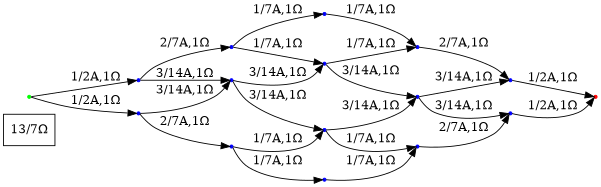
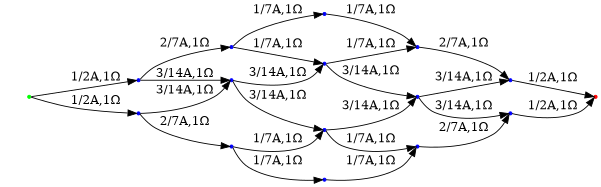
(29, 130) -> none
